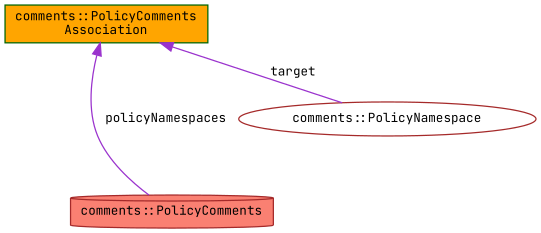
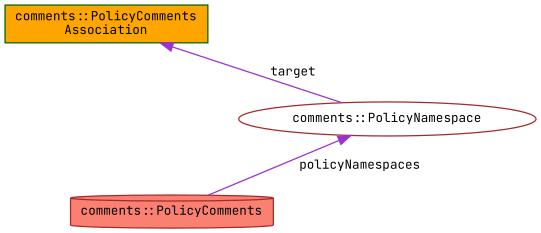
(97, 135) -> (274, 168)
